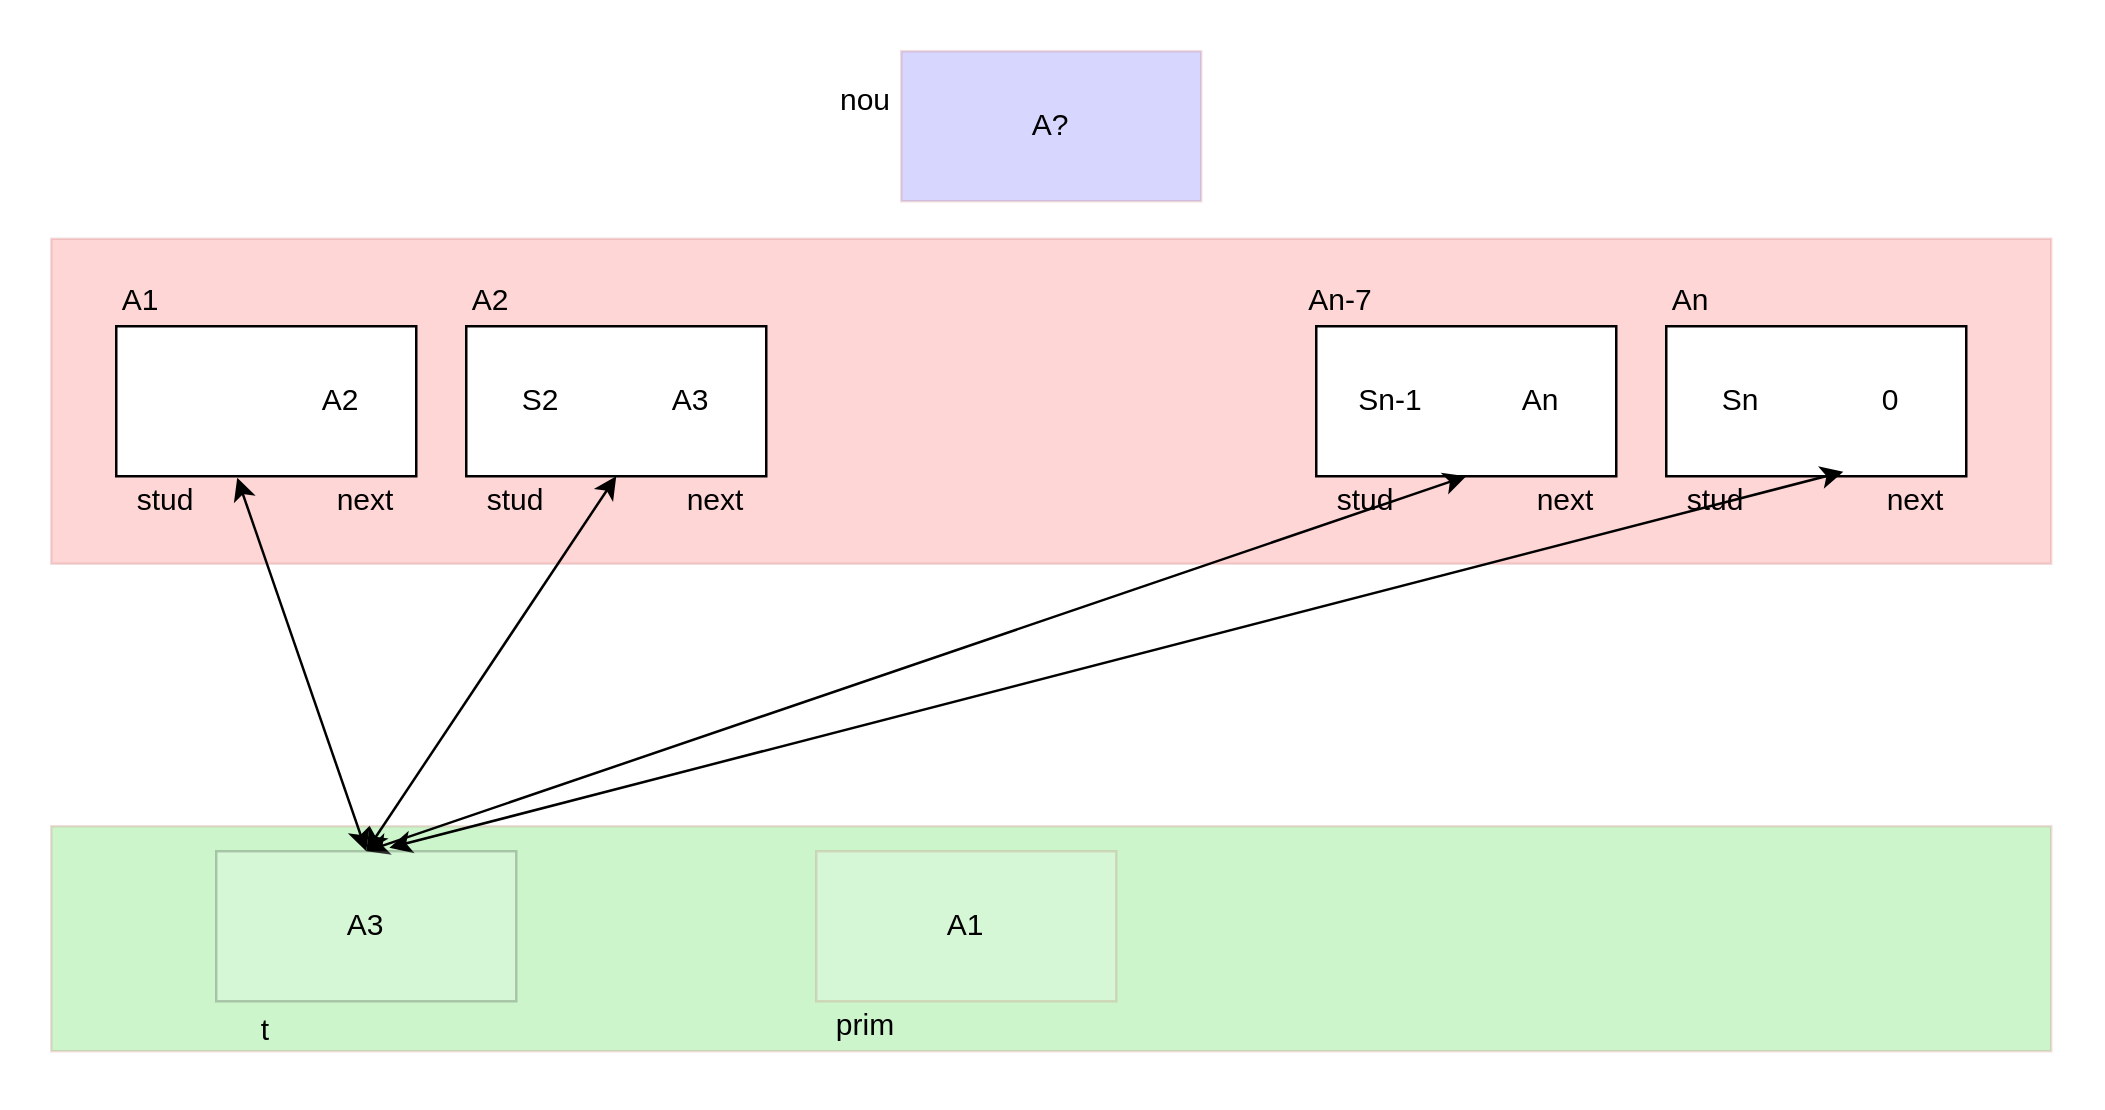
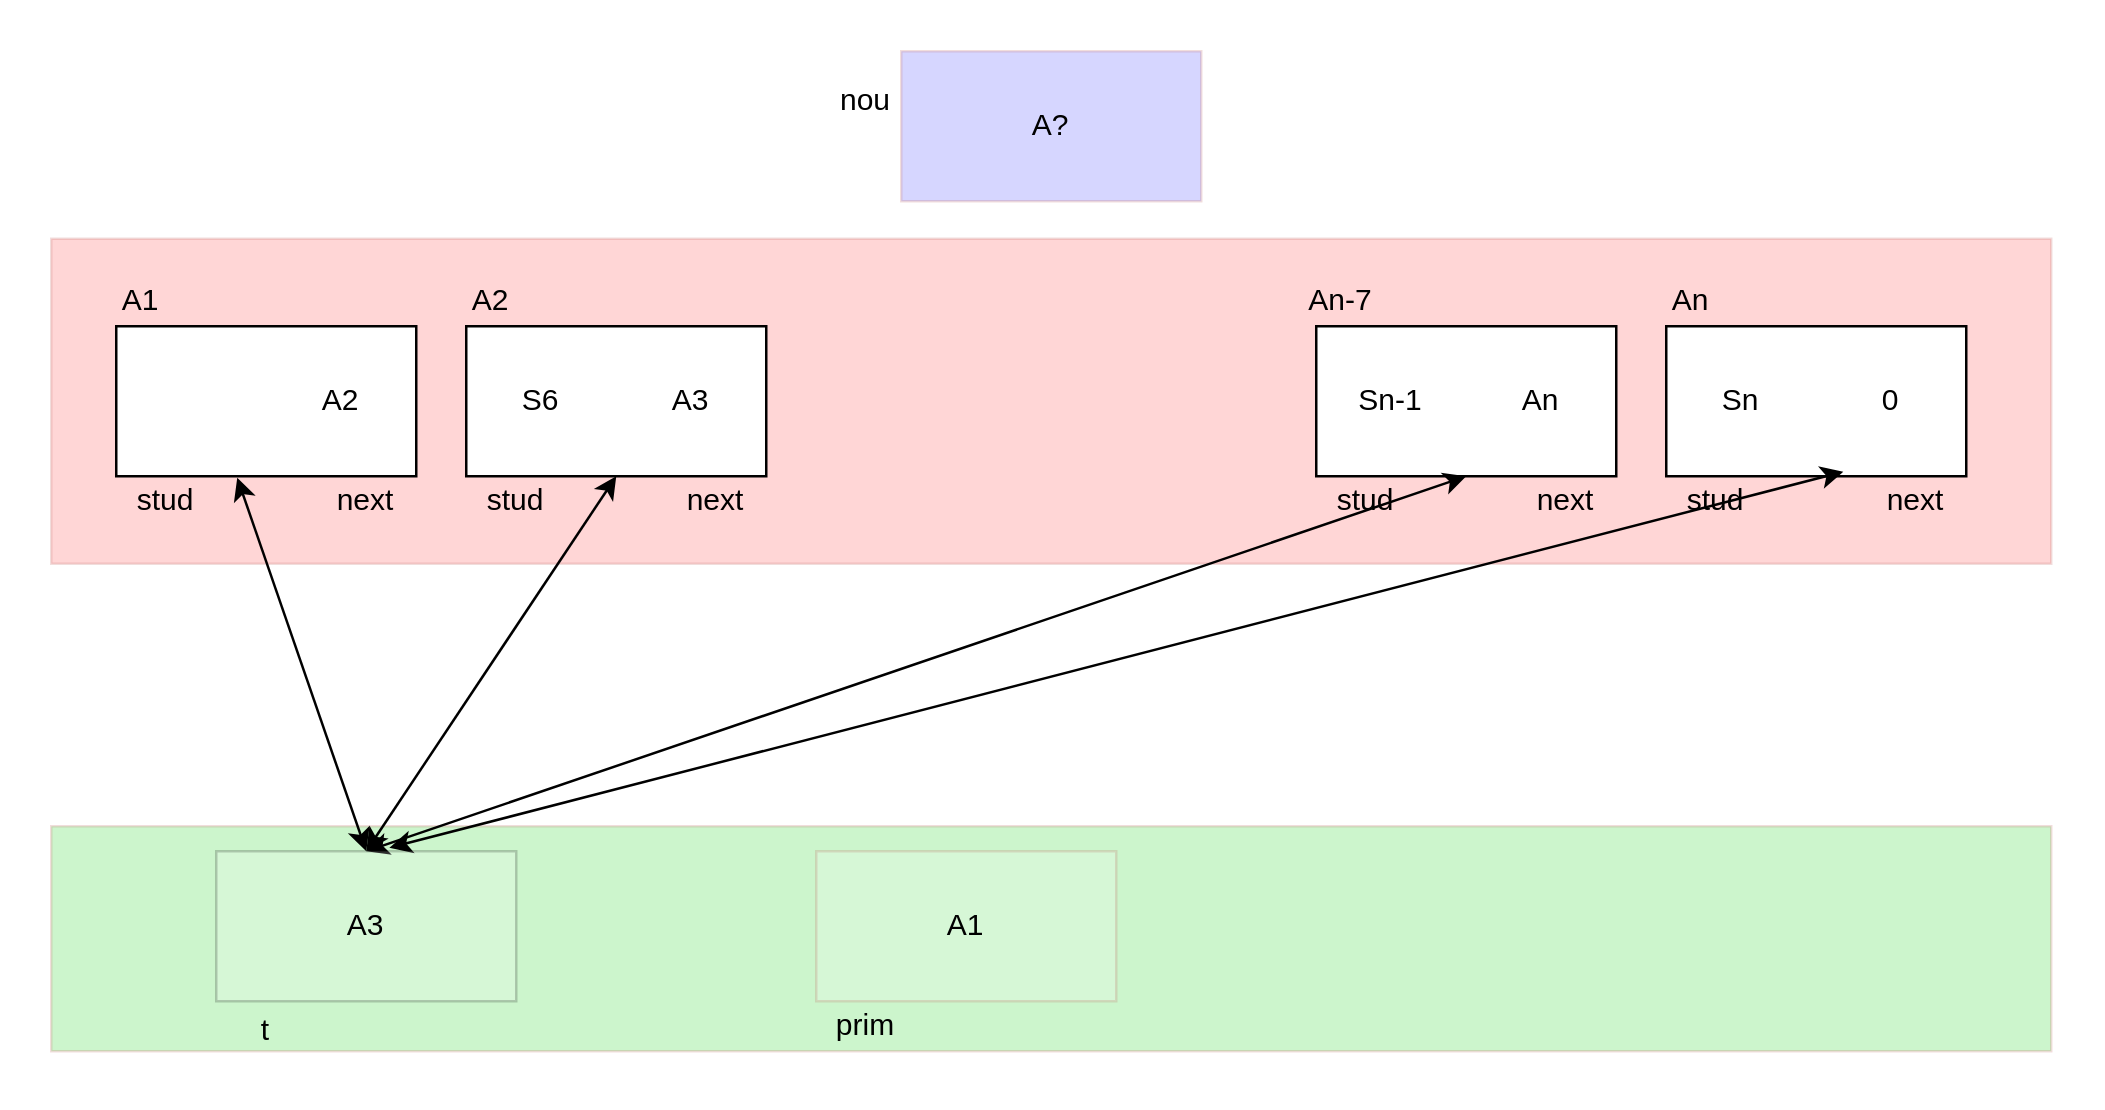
(541, 401) -> (541, 401)
